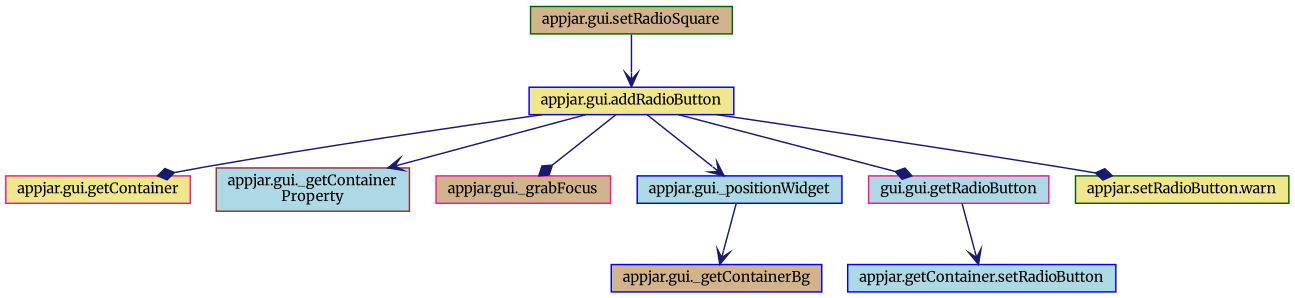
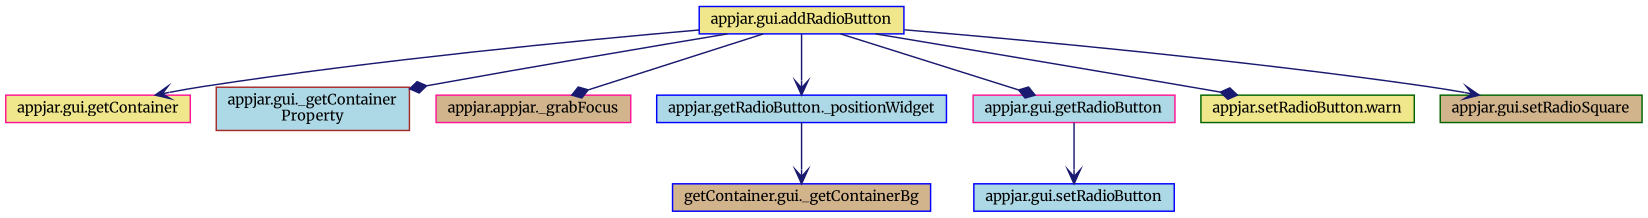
(631, 53) -> (1185, 57)
(494, 139) -> (577, 59)
(358, 142) -> (434, 56)
(523, 190) -> (533, 109)
(740, 190) -> (802, 109)
(959, 190) -> (1074, 109)
(717, 278) -> (802, 198)
(982, 278) -> (1074, 198)
